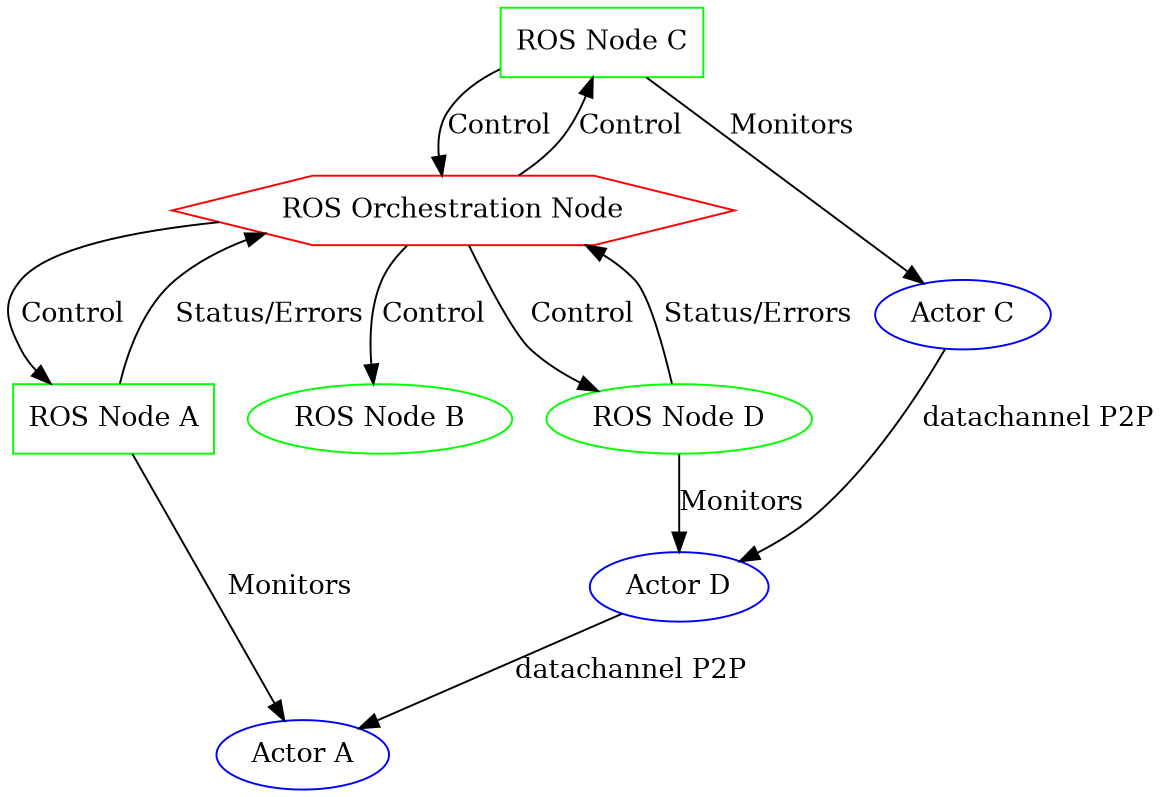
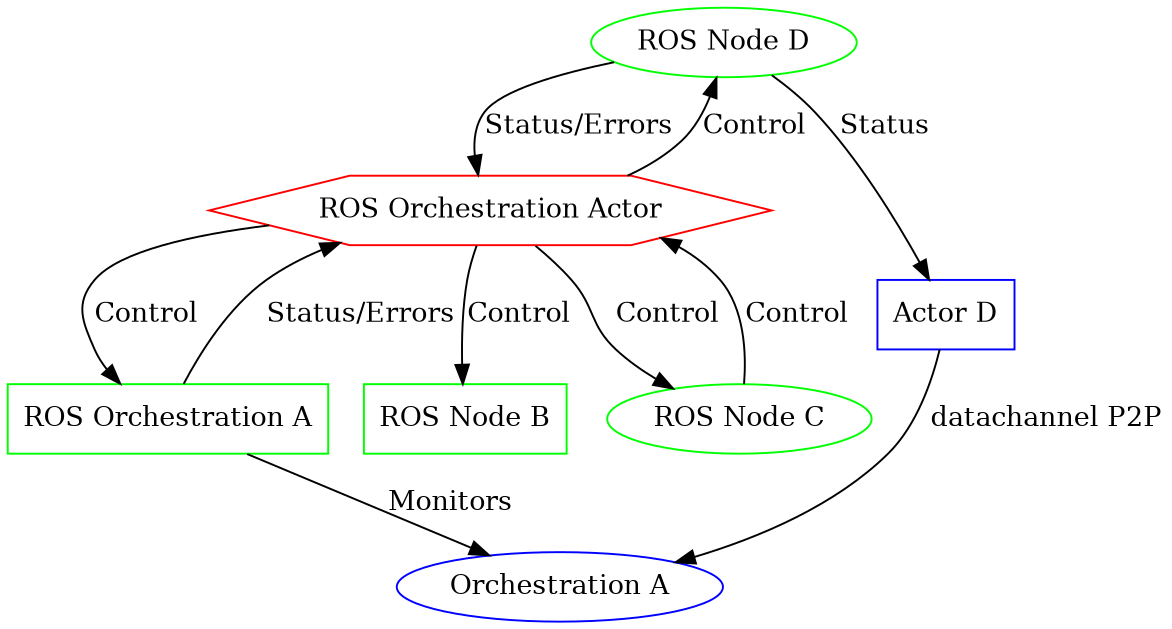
(602, 42) -> (739, 419)
(453, 210) -> (490, 210)
(963, 315) -> none
(114, 419) -> (168, 419)
(380, 419) -> (465, 419)
(742, 503) -> (885, 126)
(679, 587) -> (946, 315)
(303, 755) -> (560, 587)
